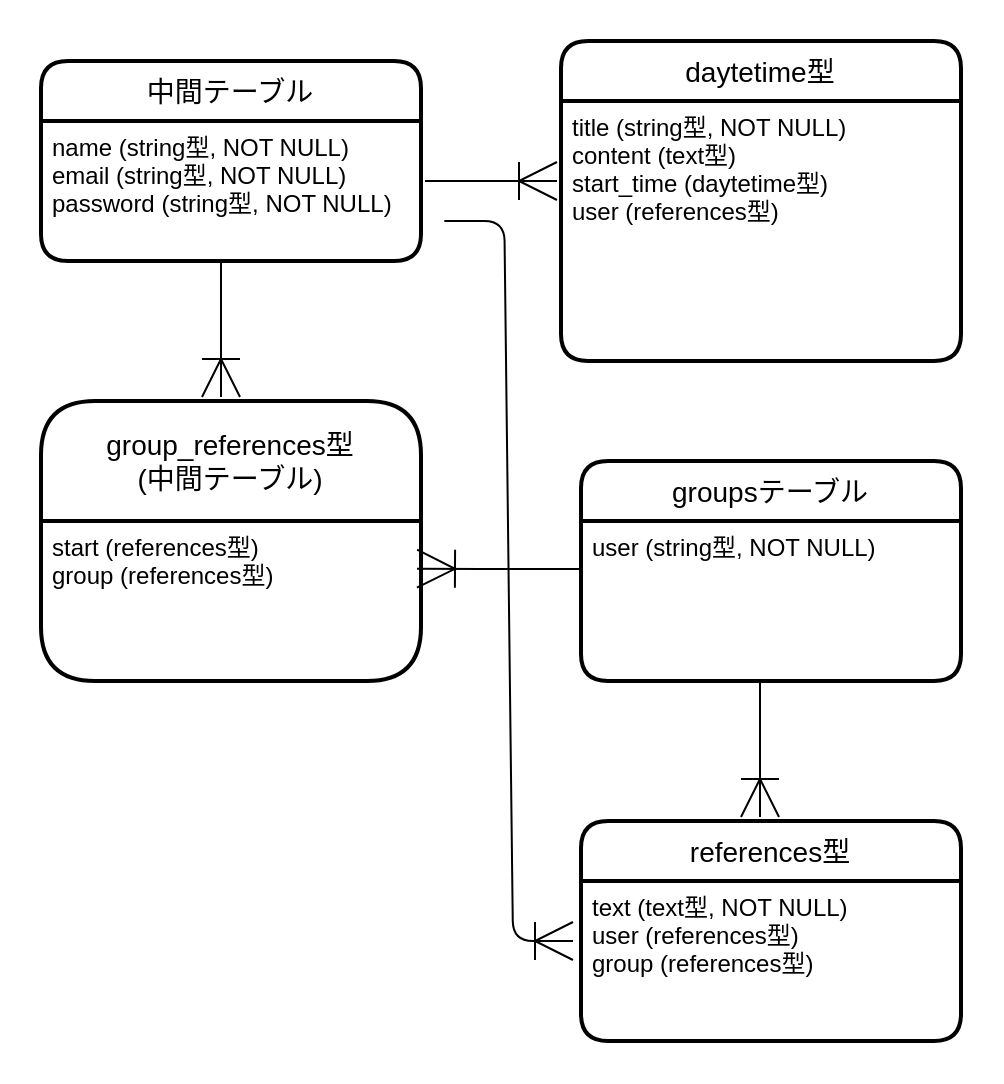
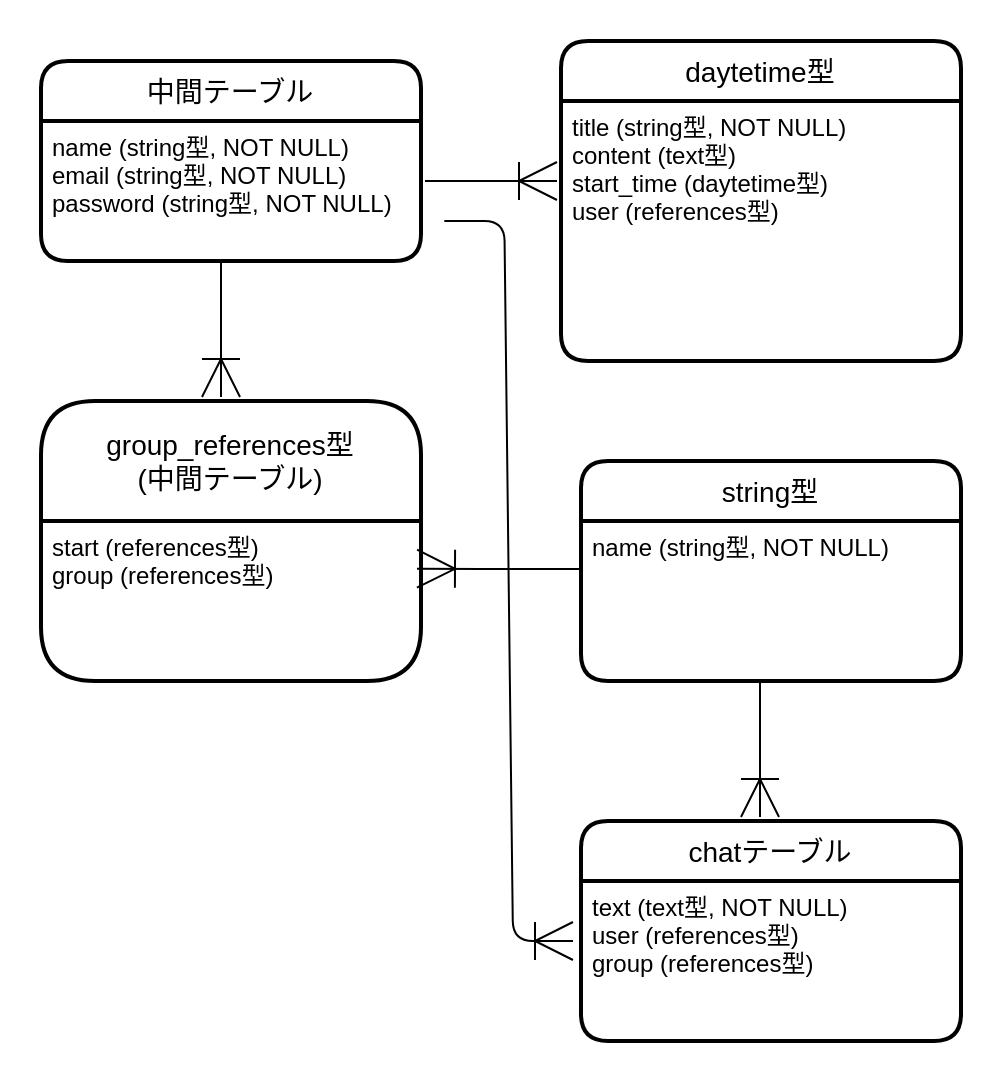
(770, 493) -> (770, 493)
(743, 548) -> (743, 548)
(770, 853) -> (770, 853)
